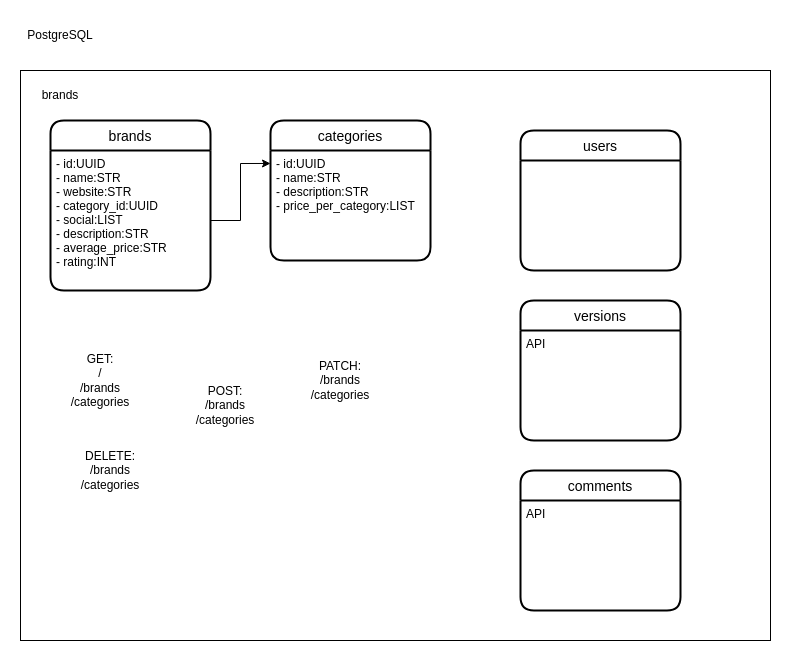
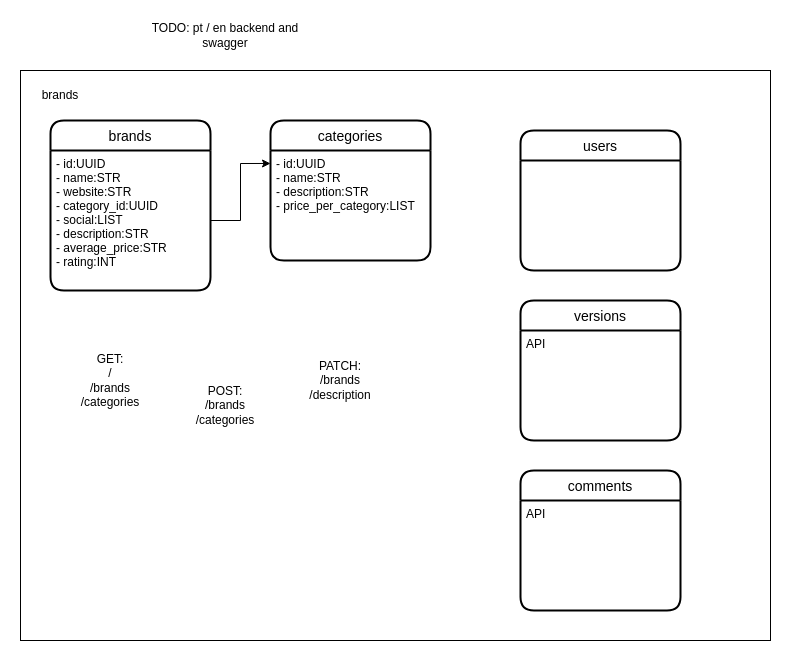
(61, 36) -> none
none -> (226, 36)
(101, 381) -> (111, 381)
(341, 381) -> (341, 381)
(111, 471) -> none
